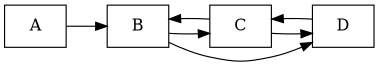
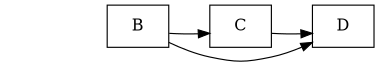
(195, 19) -> none
(298, 19) -> none
(35, 26) -> none
